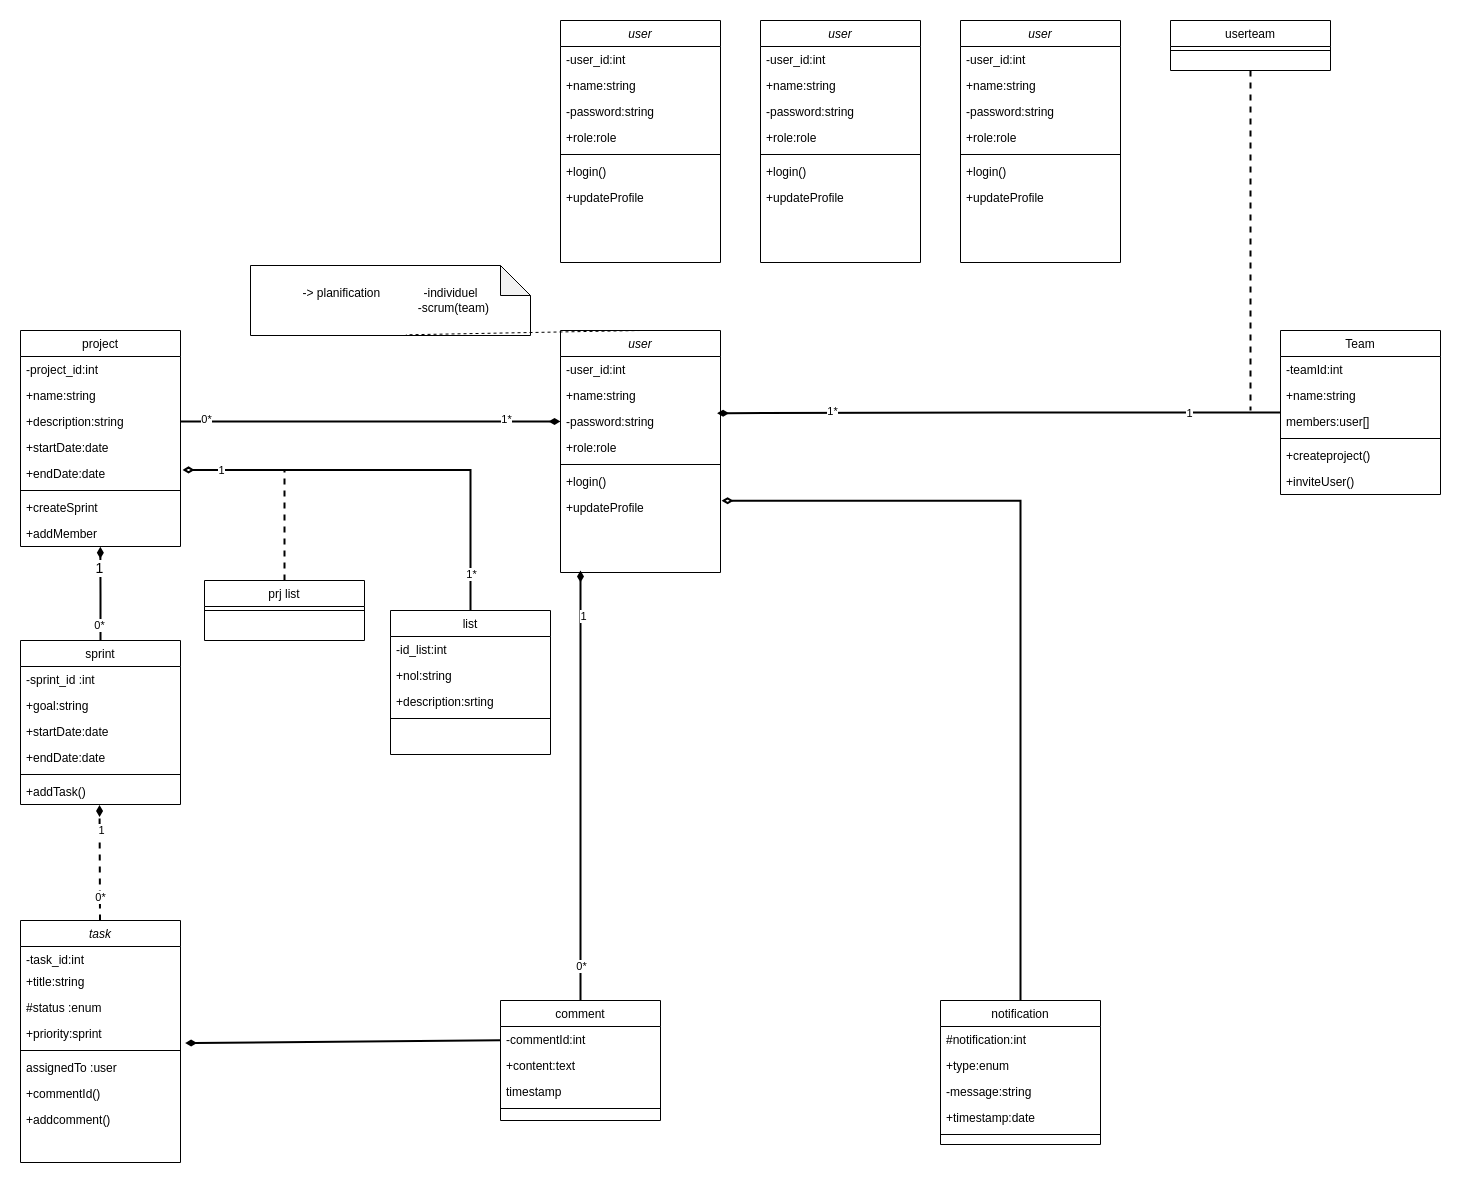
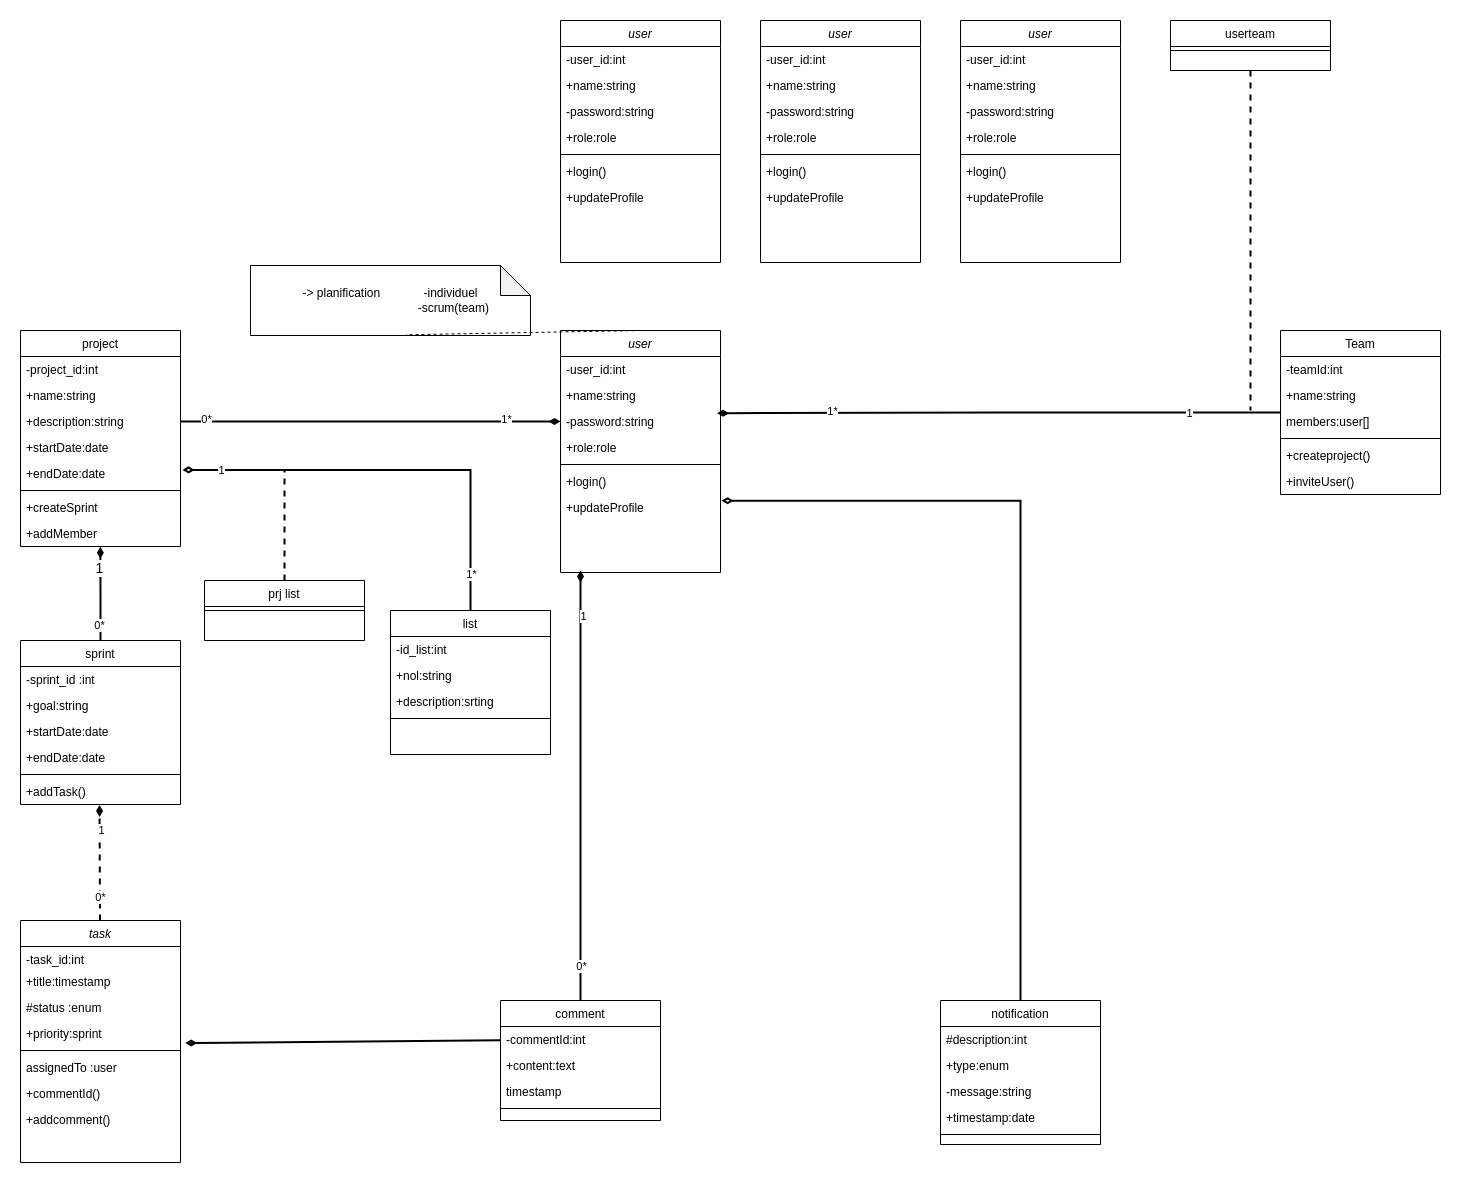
(63, 982) -> (74, 982)
(995, 1040) -> (994, 1040)
